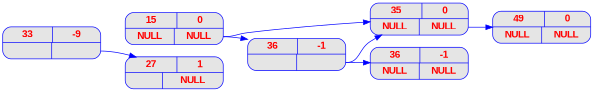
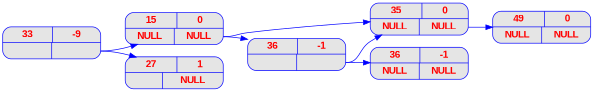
none -> (121, 49)
